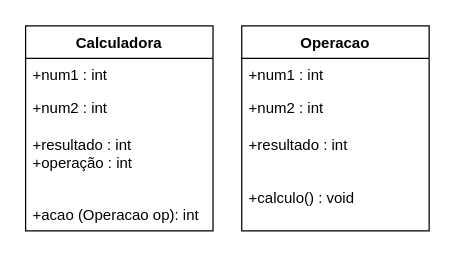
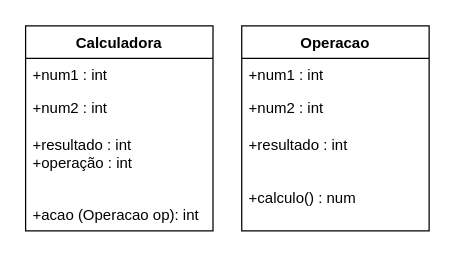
(306, 145) -> (306, 145)
